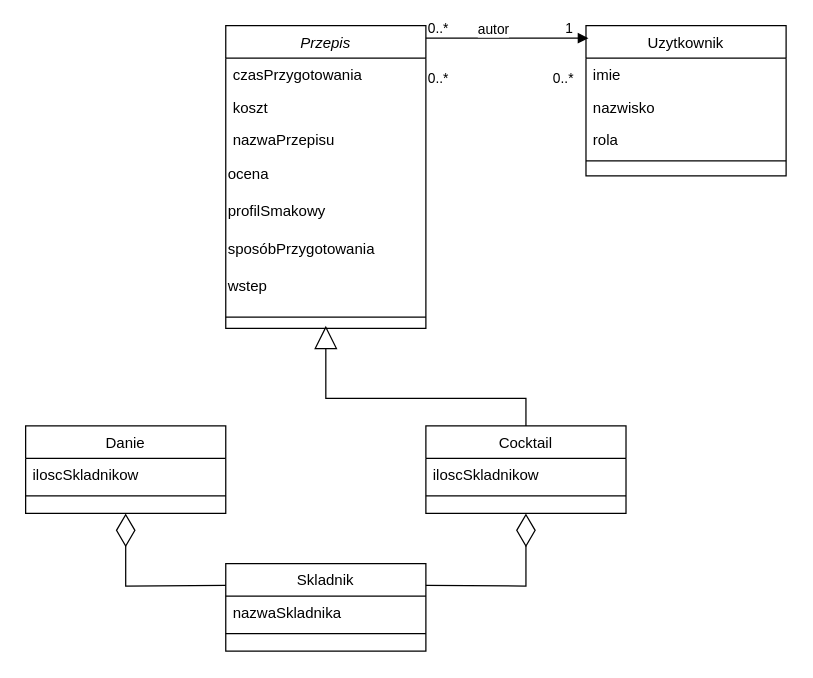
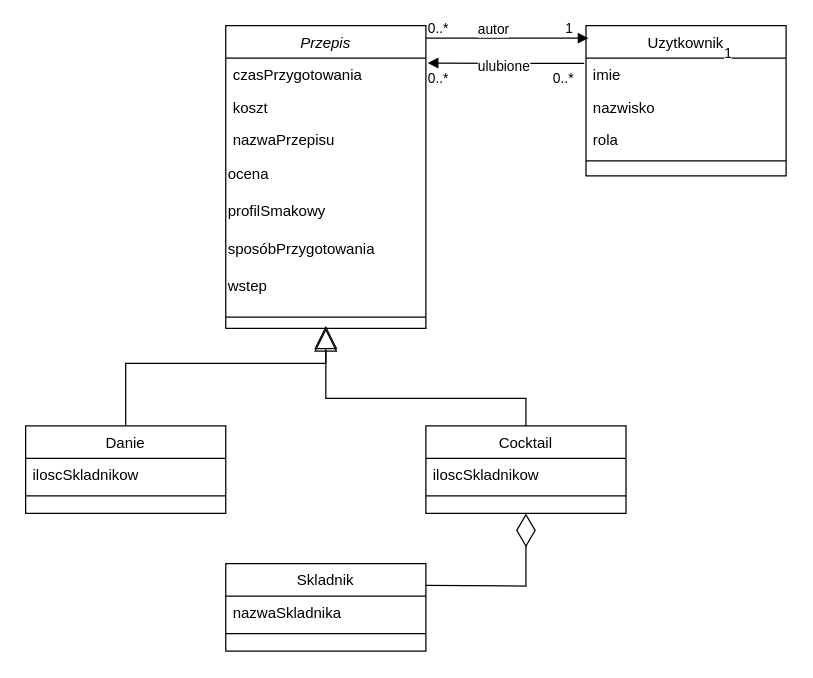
none -> (511, 63)
none -> (193, 363)
(156, 585) -> none
